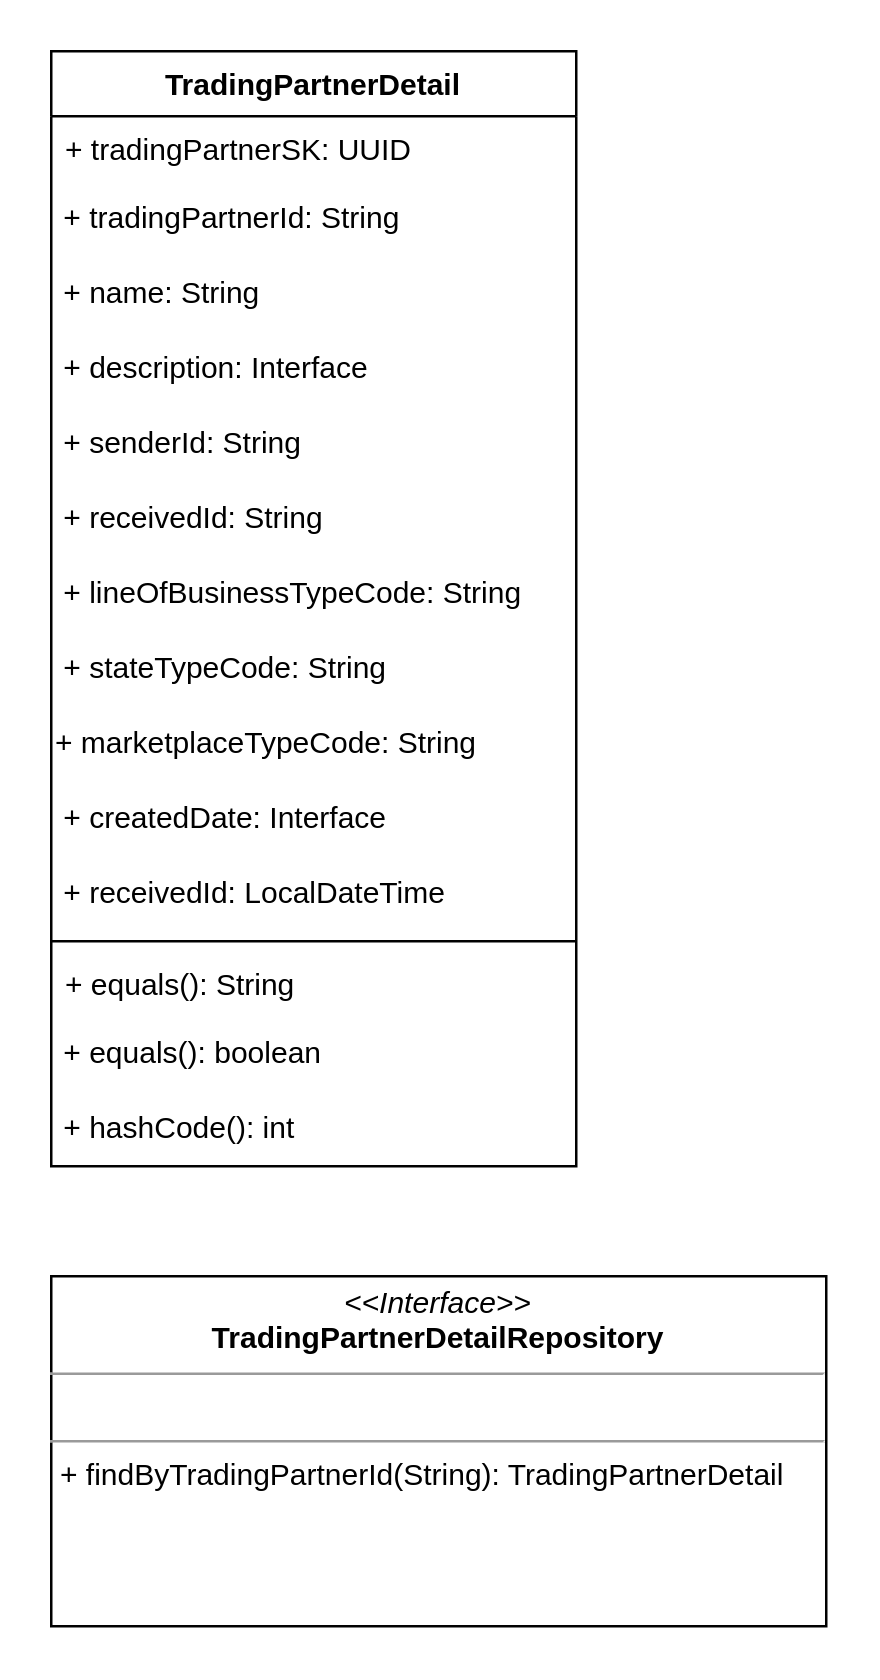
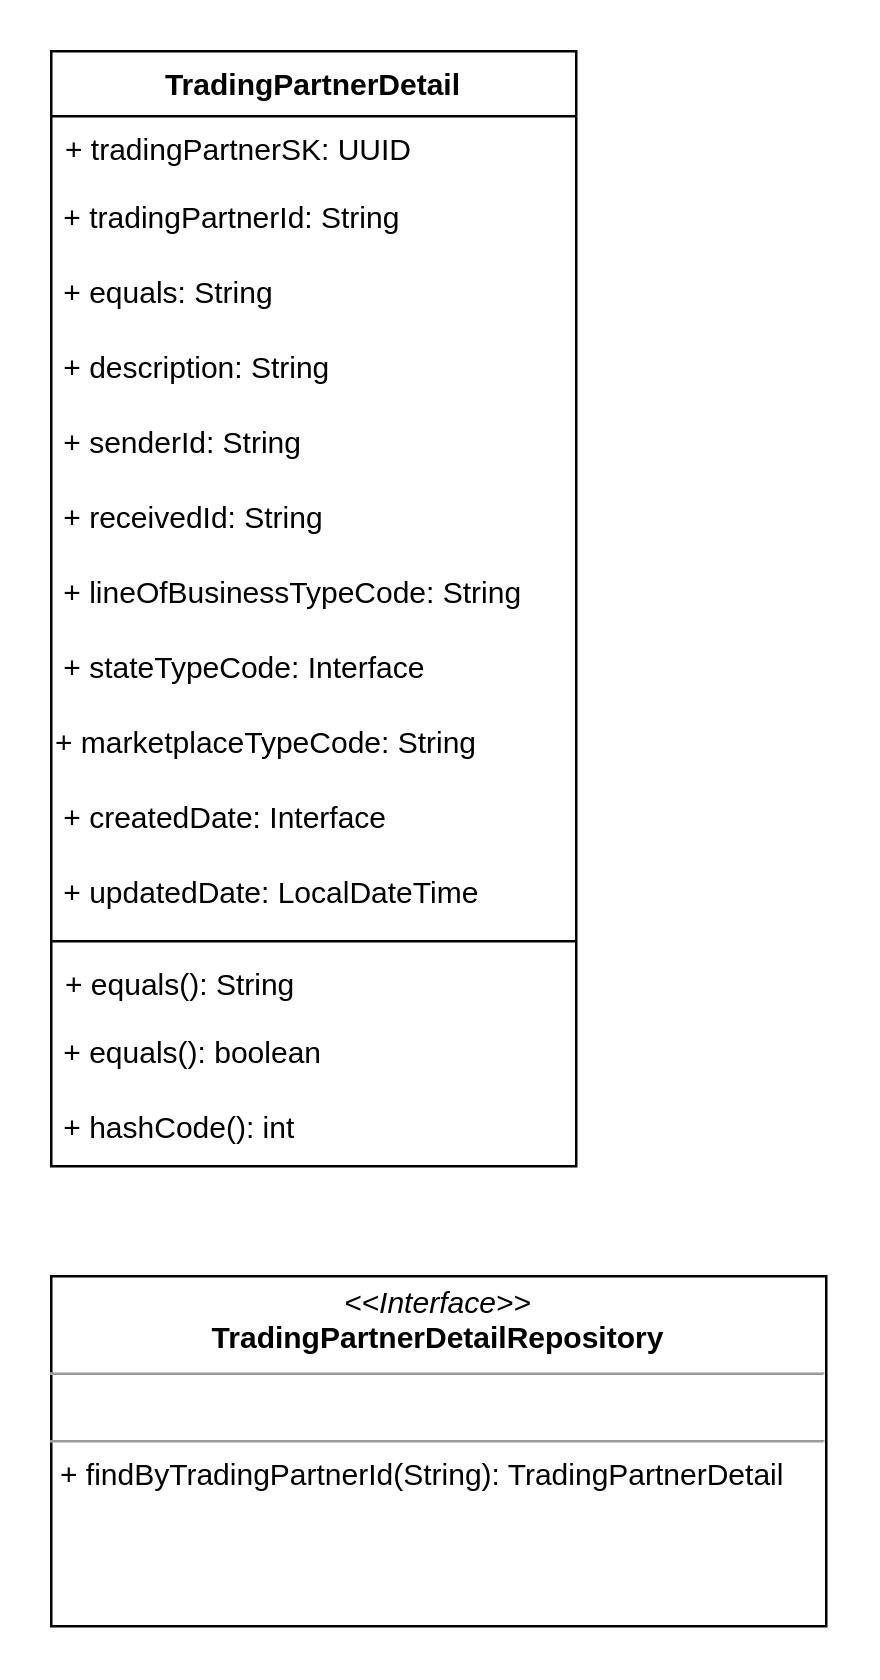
(158, 294) -> (171, 294)
(238, 369) -> (209, 369)
(234, 669) -> (263, 669)
(260, 894) -> (272, 894)
